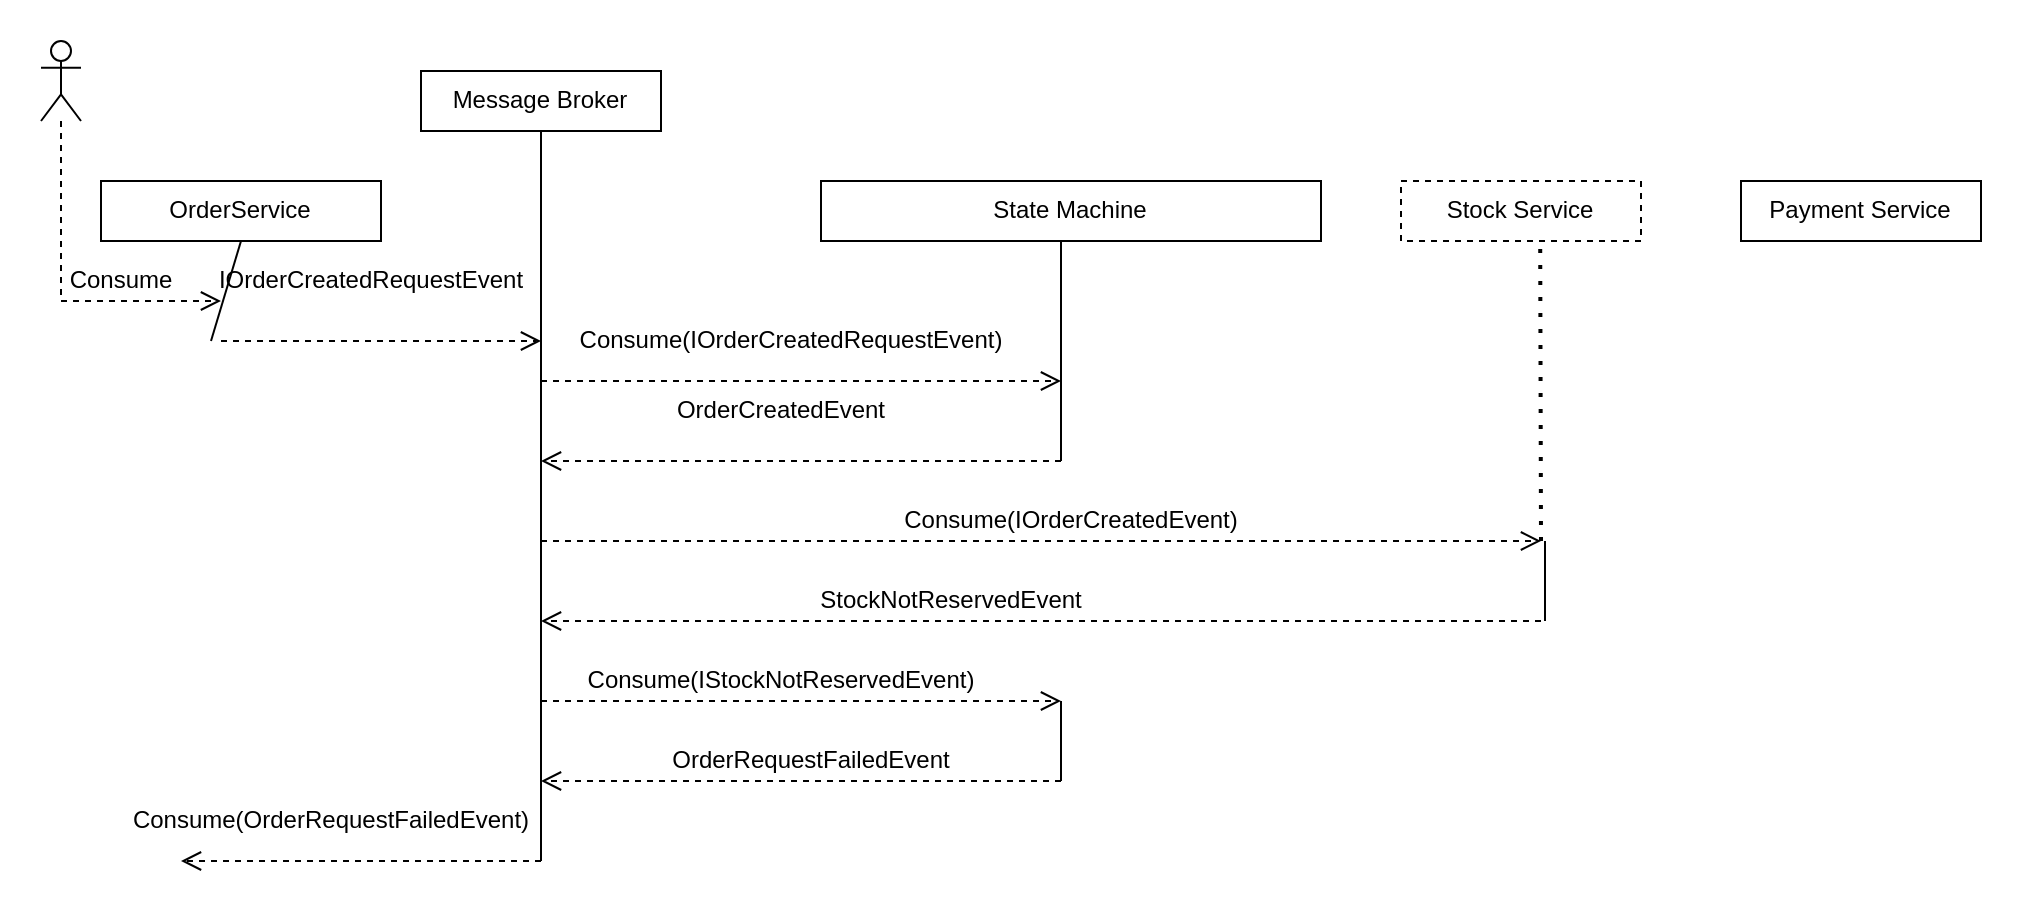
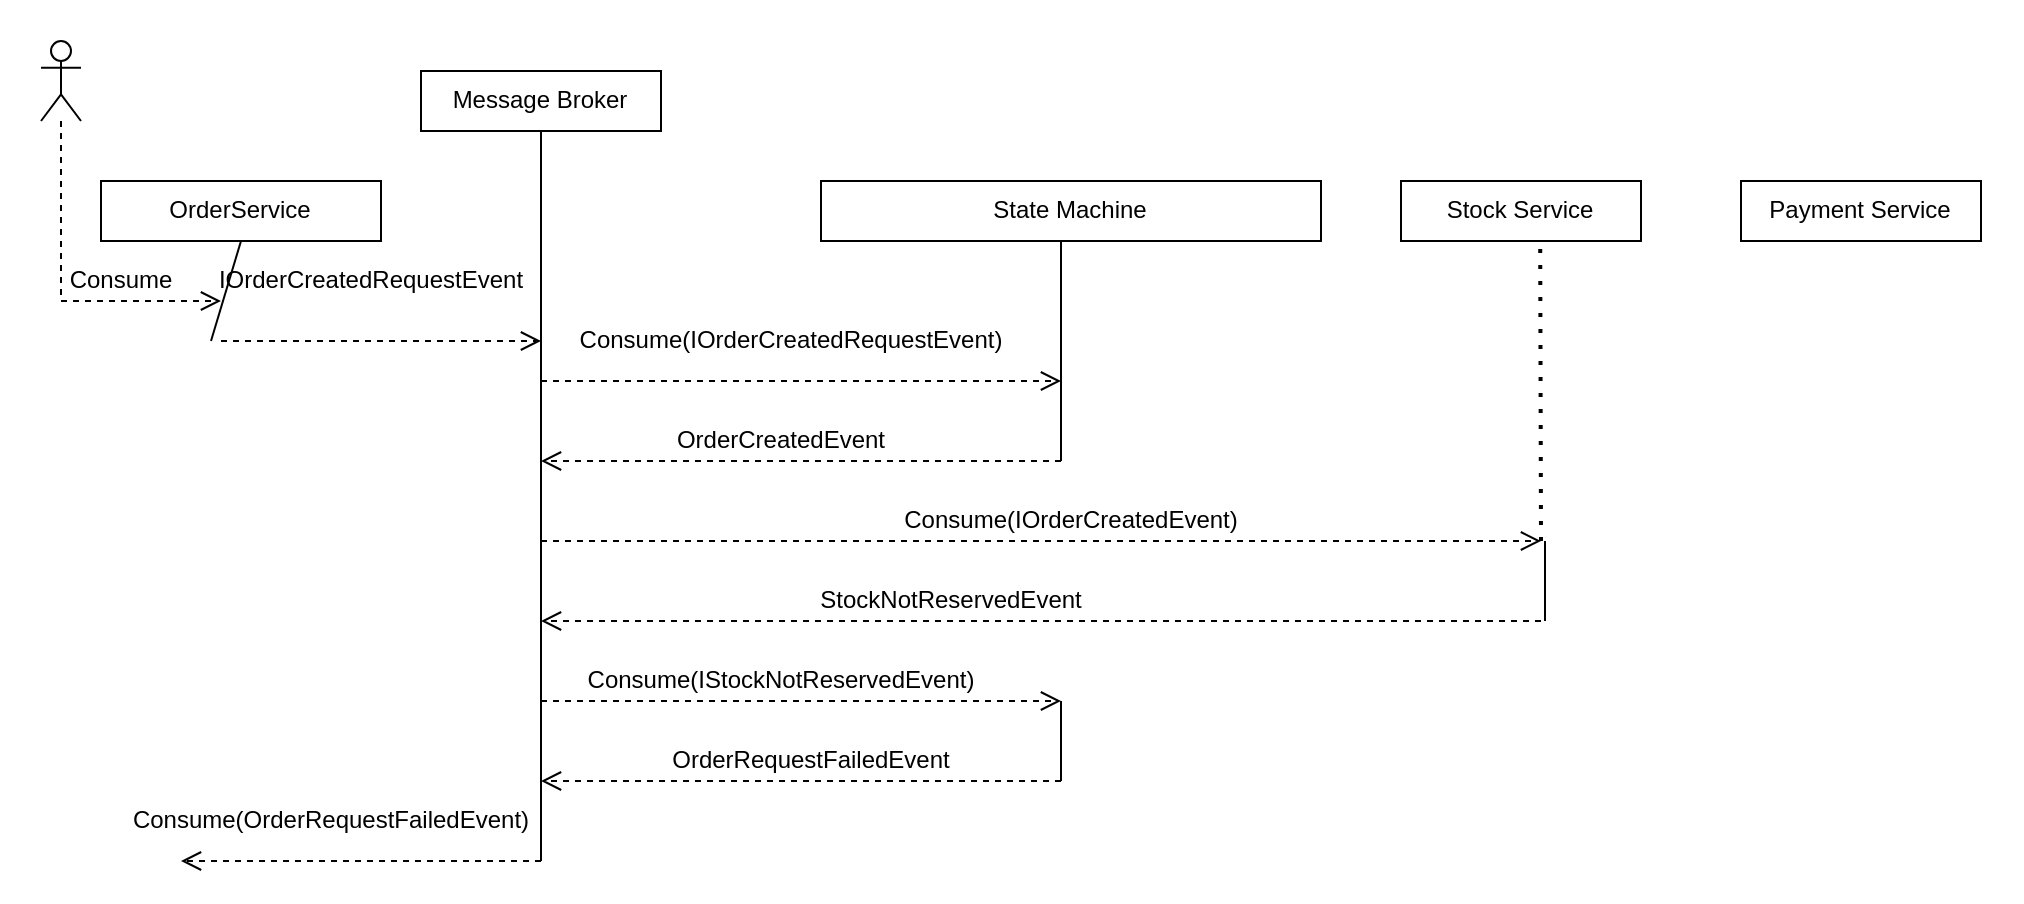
(1521, 211) -> (1521, 211)
(781, 411) -> (781, 441)
